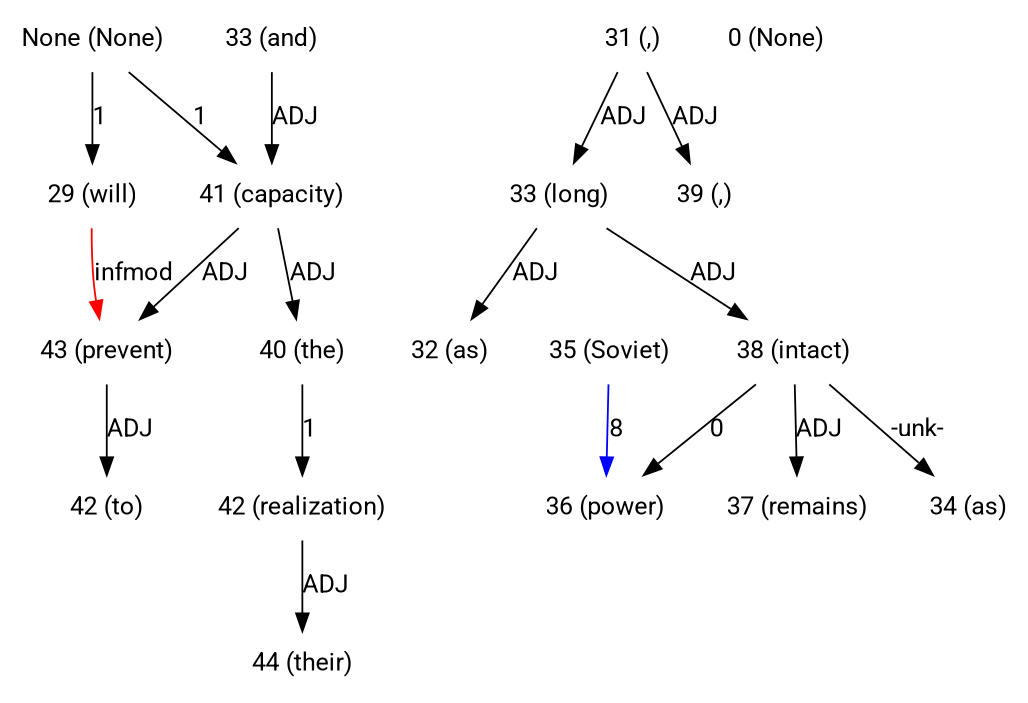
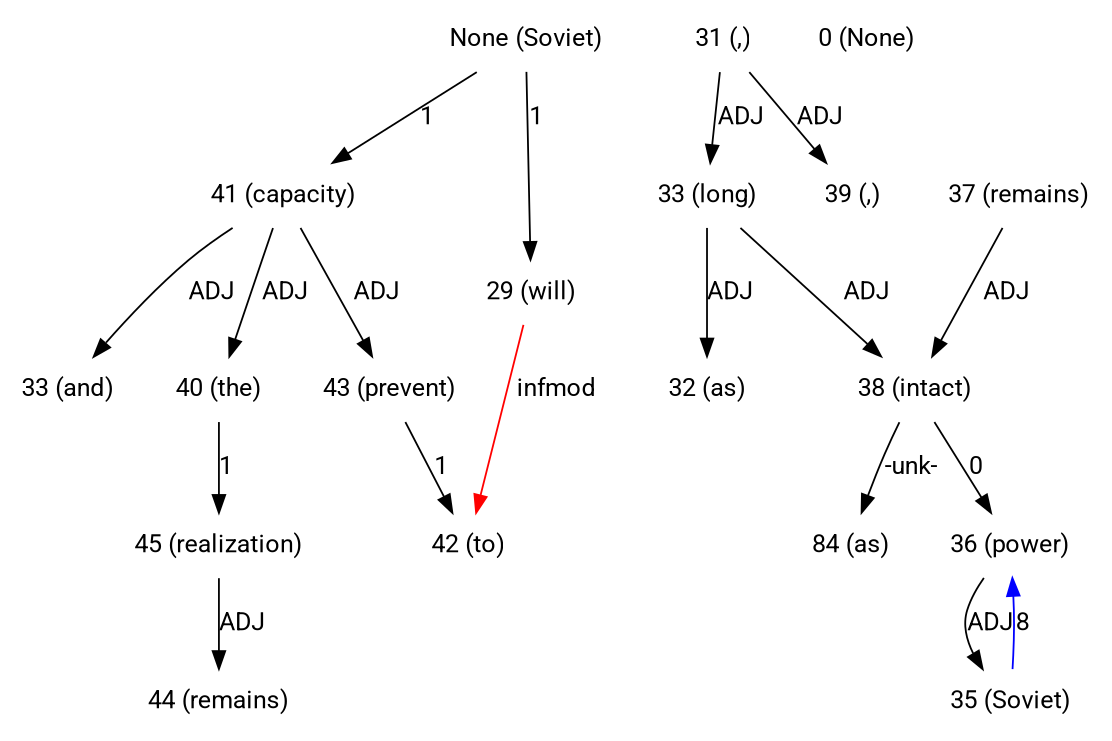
(92, 39) -> (526, 39)
(272, 109) -> (165, 281)
(92, 265) -> (502, 410)
(796, 421) -> (972, 284)
(130, 430) -> (441, 467)
(302, 508) -> (219, 546)
(968, 508) -> (851, 546)
none -> (966, 614)
(302, 664) -> (219, 702)
